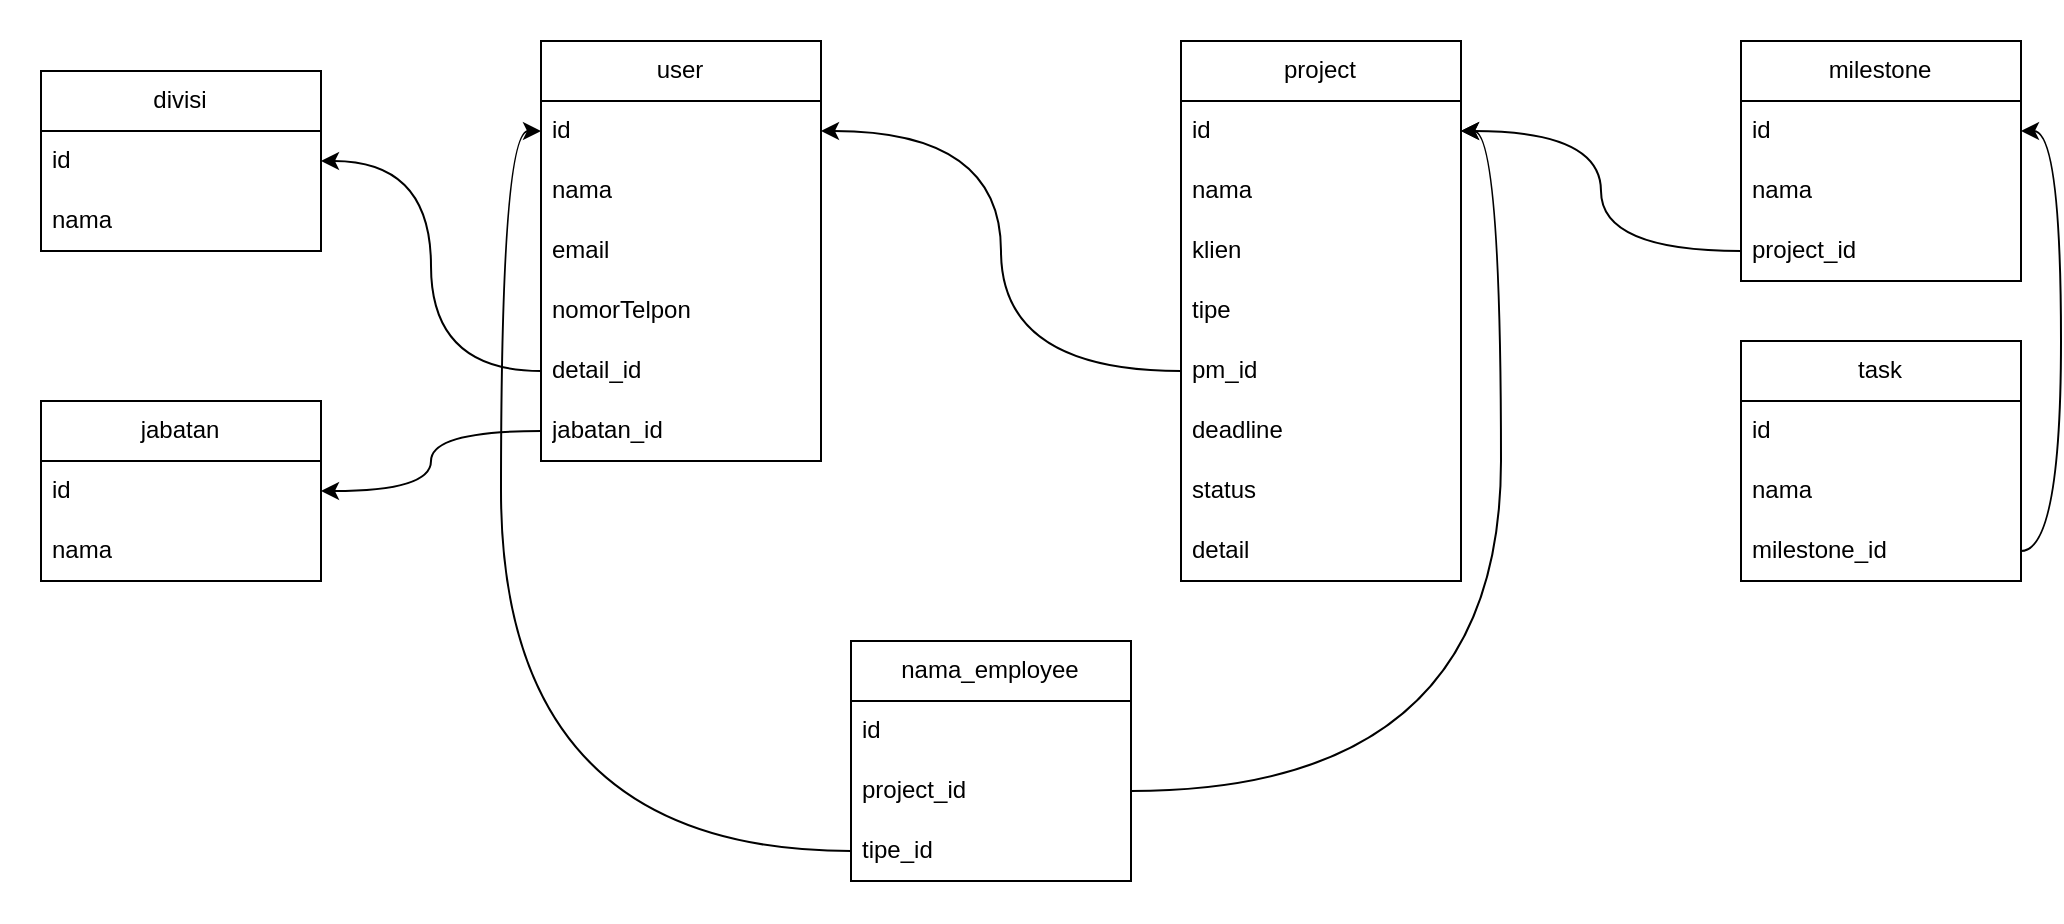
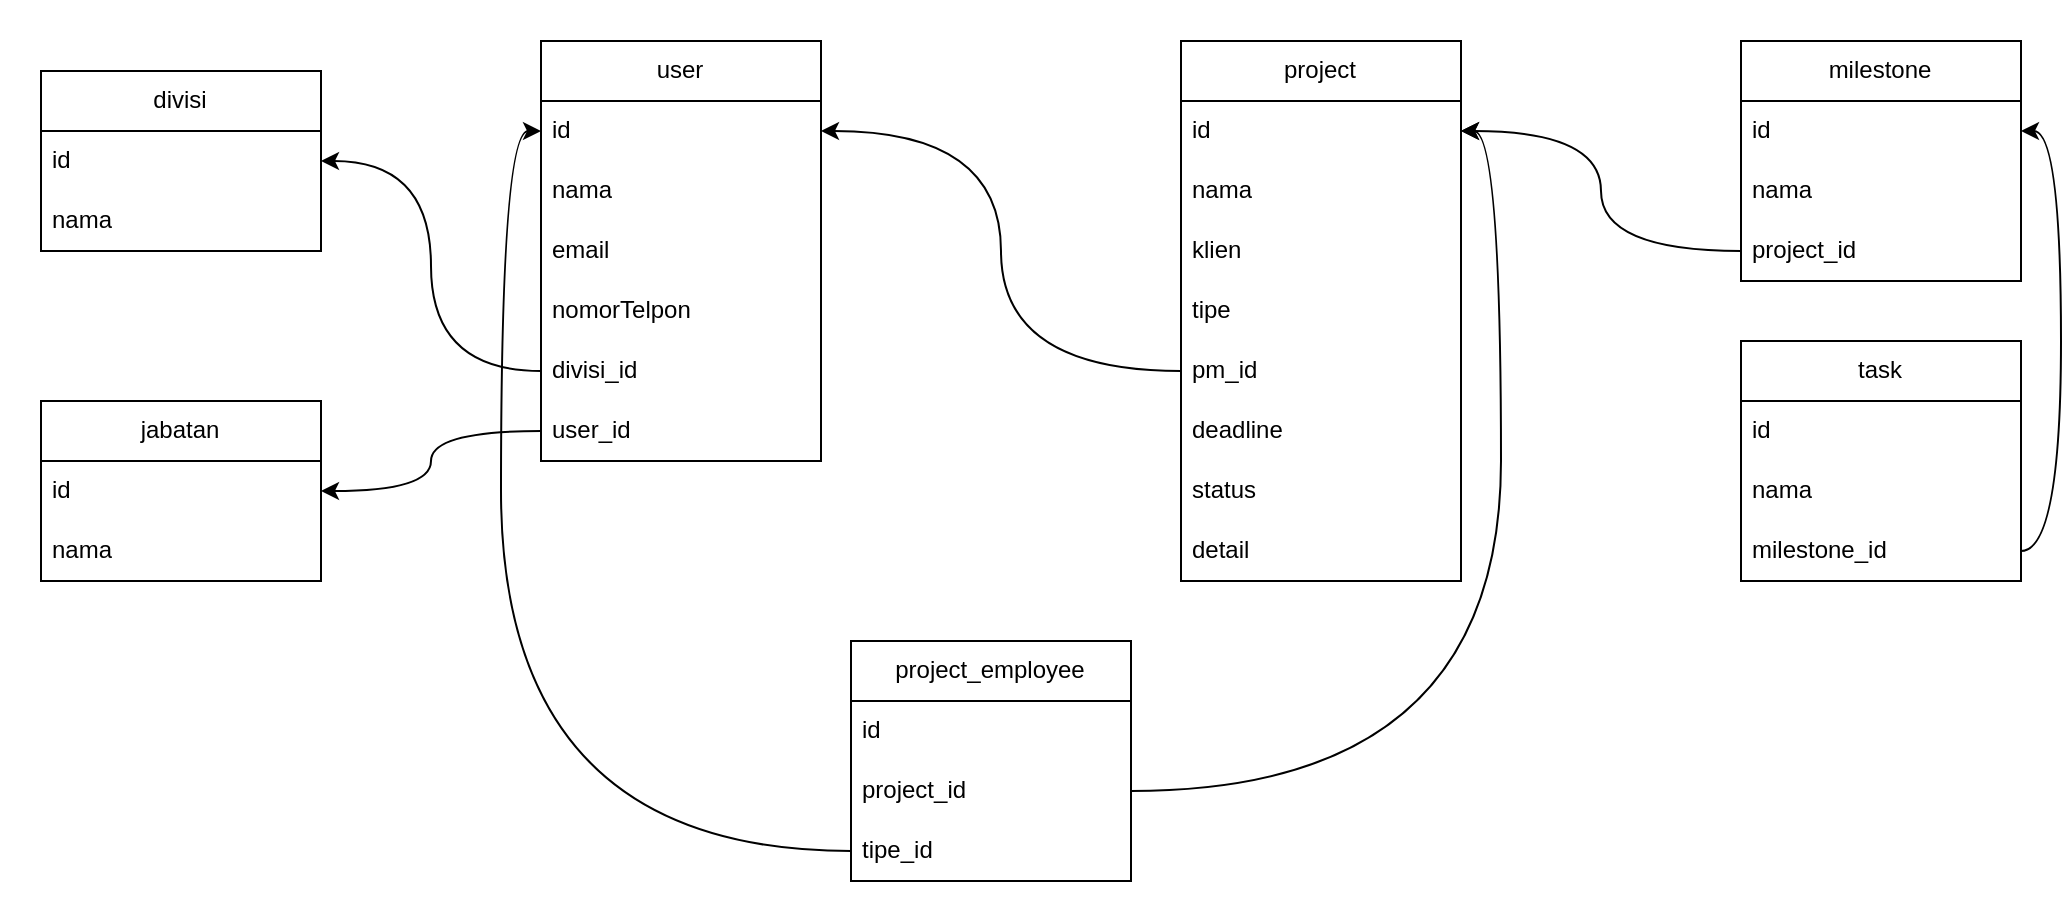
(604, 371) -> (601, 371)
(617, 431) -> (597, 431)
(991, 671) -> (991, 671)
